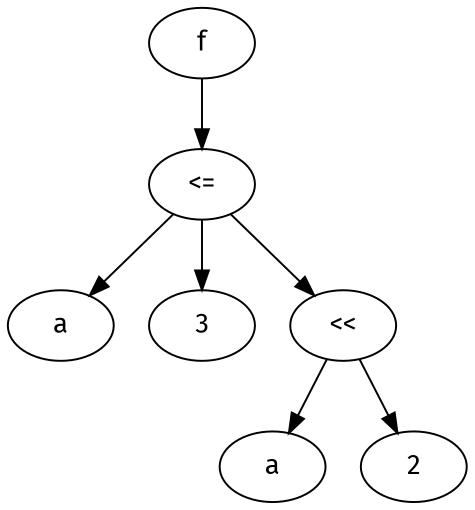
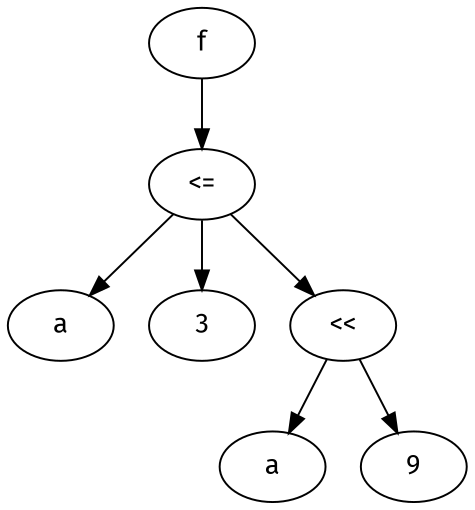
(414, 467) -> (414, 467)
